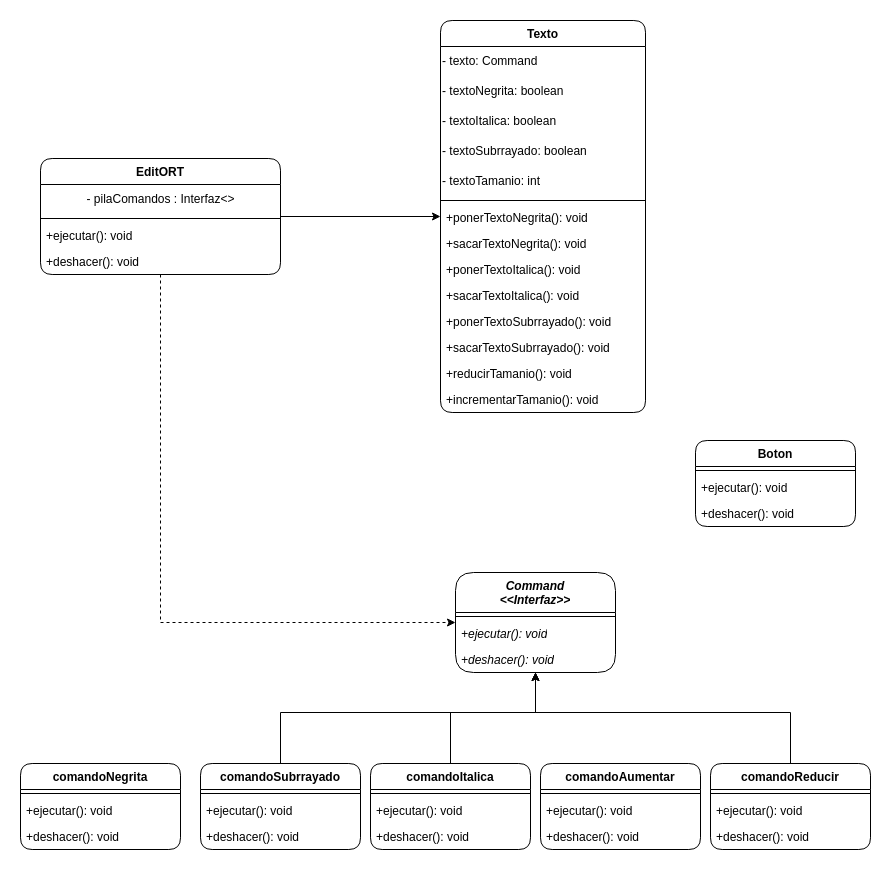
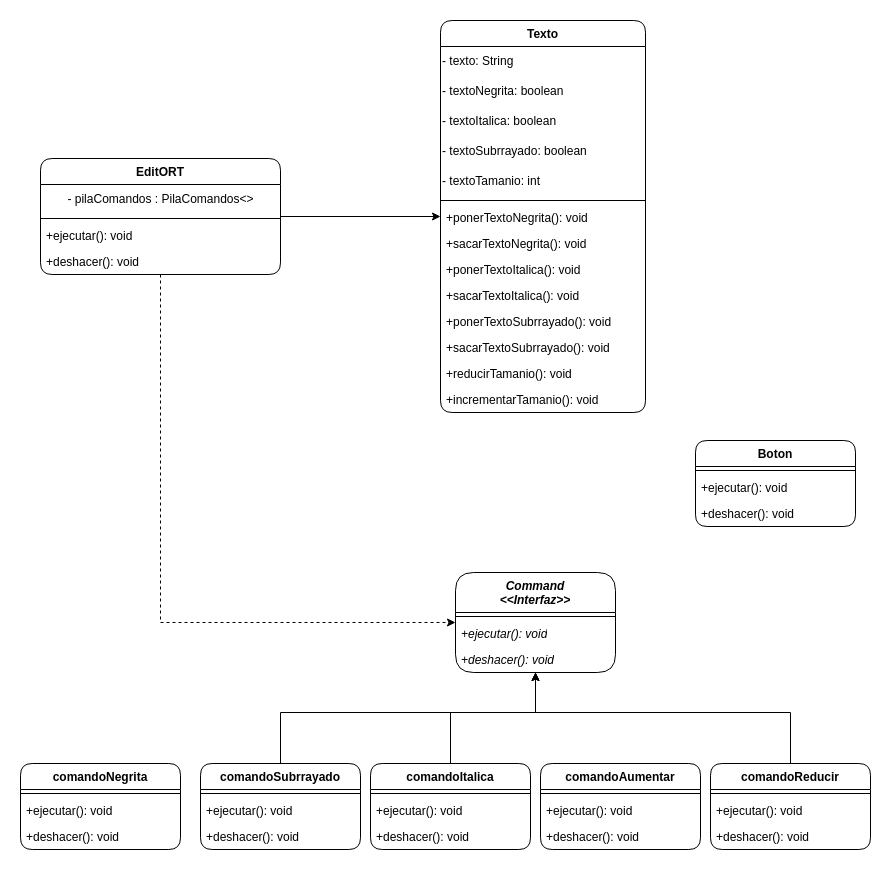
(492, 62) -> (487, 62)
(161, 200) -> (161, 200)
